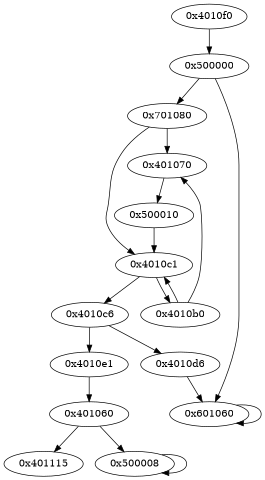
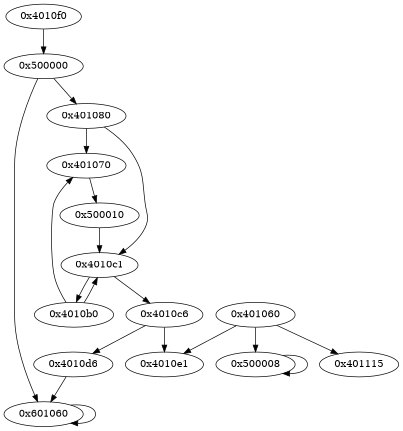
(167, 116) -> (86, 116)
(89, 386) -> (213, 338)
